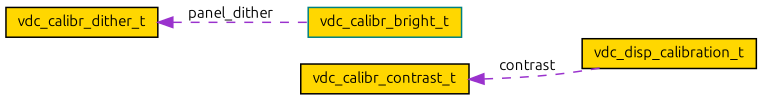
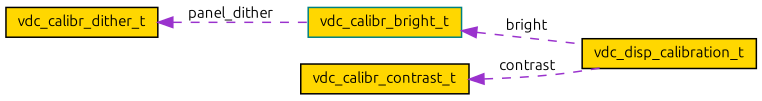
none -> (529, 38)
